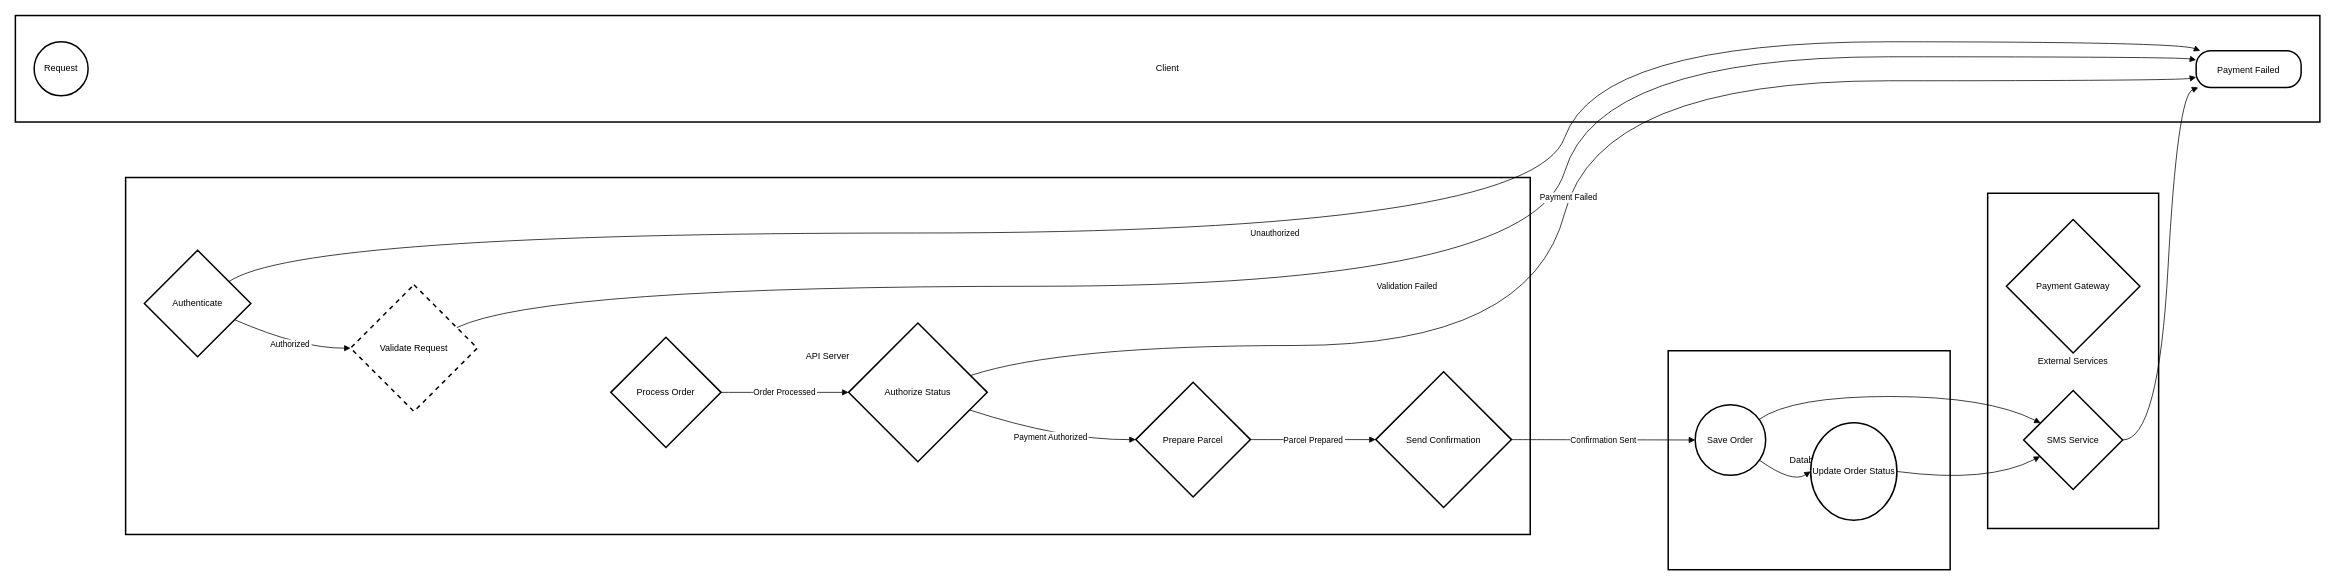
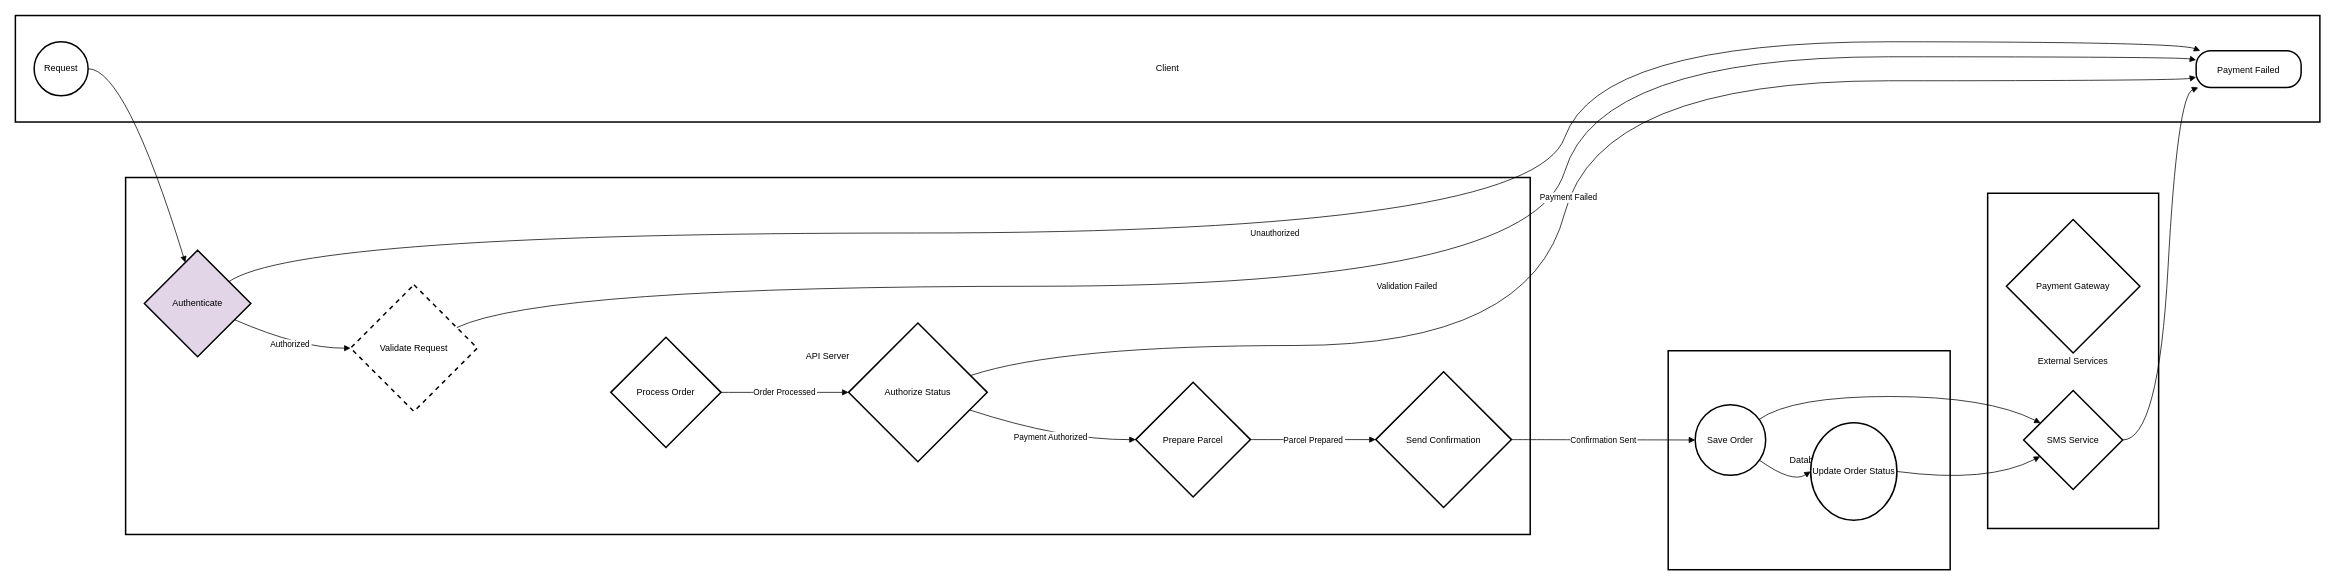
none -> (149, 156)
(198, 303) -> (198, 303)
